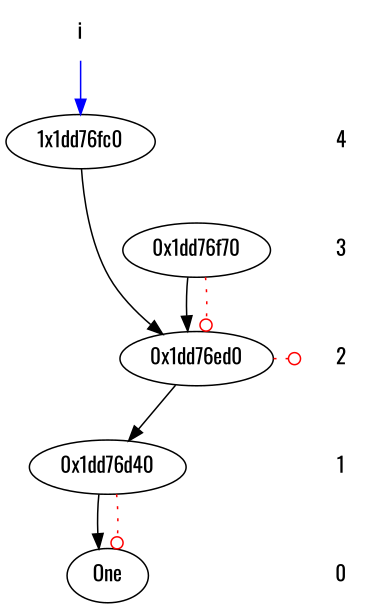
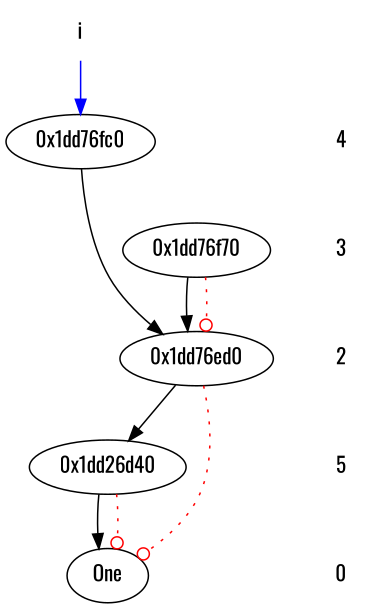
(81, 142) -> (81, 142)
(281, 359) -> (205, 478)
(108, 467) -> (108, 467)
(341, 467) -> (341, 467)
